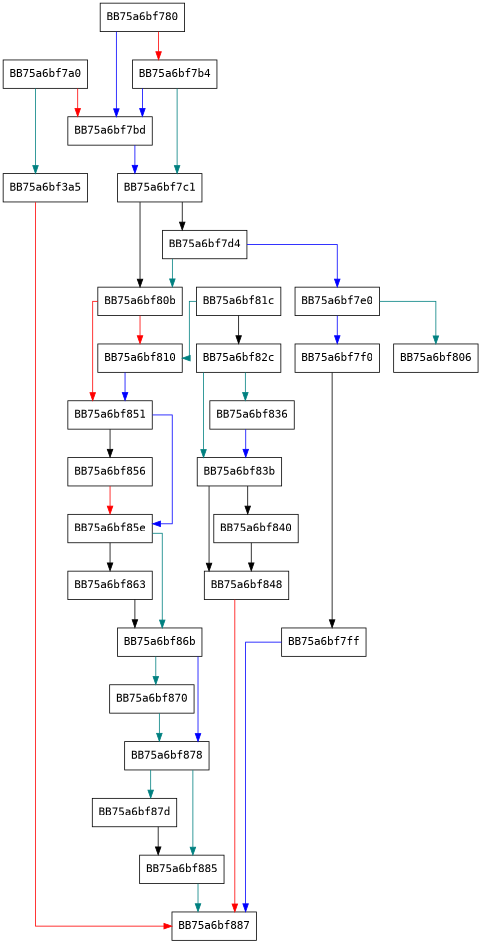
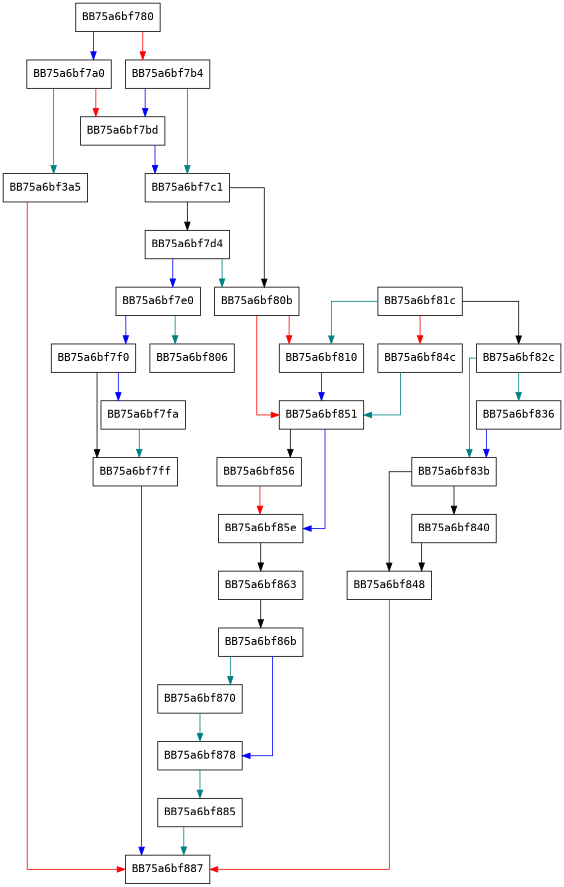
(116, 70) -> (93, 42)
none -> (420, 358)
none -> (143, 415)
(162, 572) -> none
(135, 813) -> none
